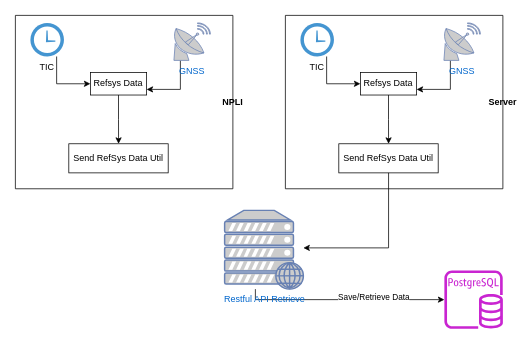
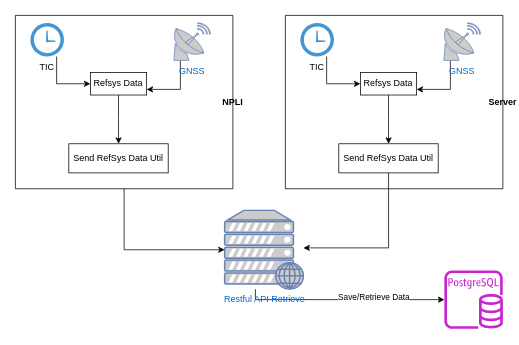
none -> (170, 250)
